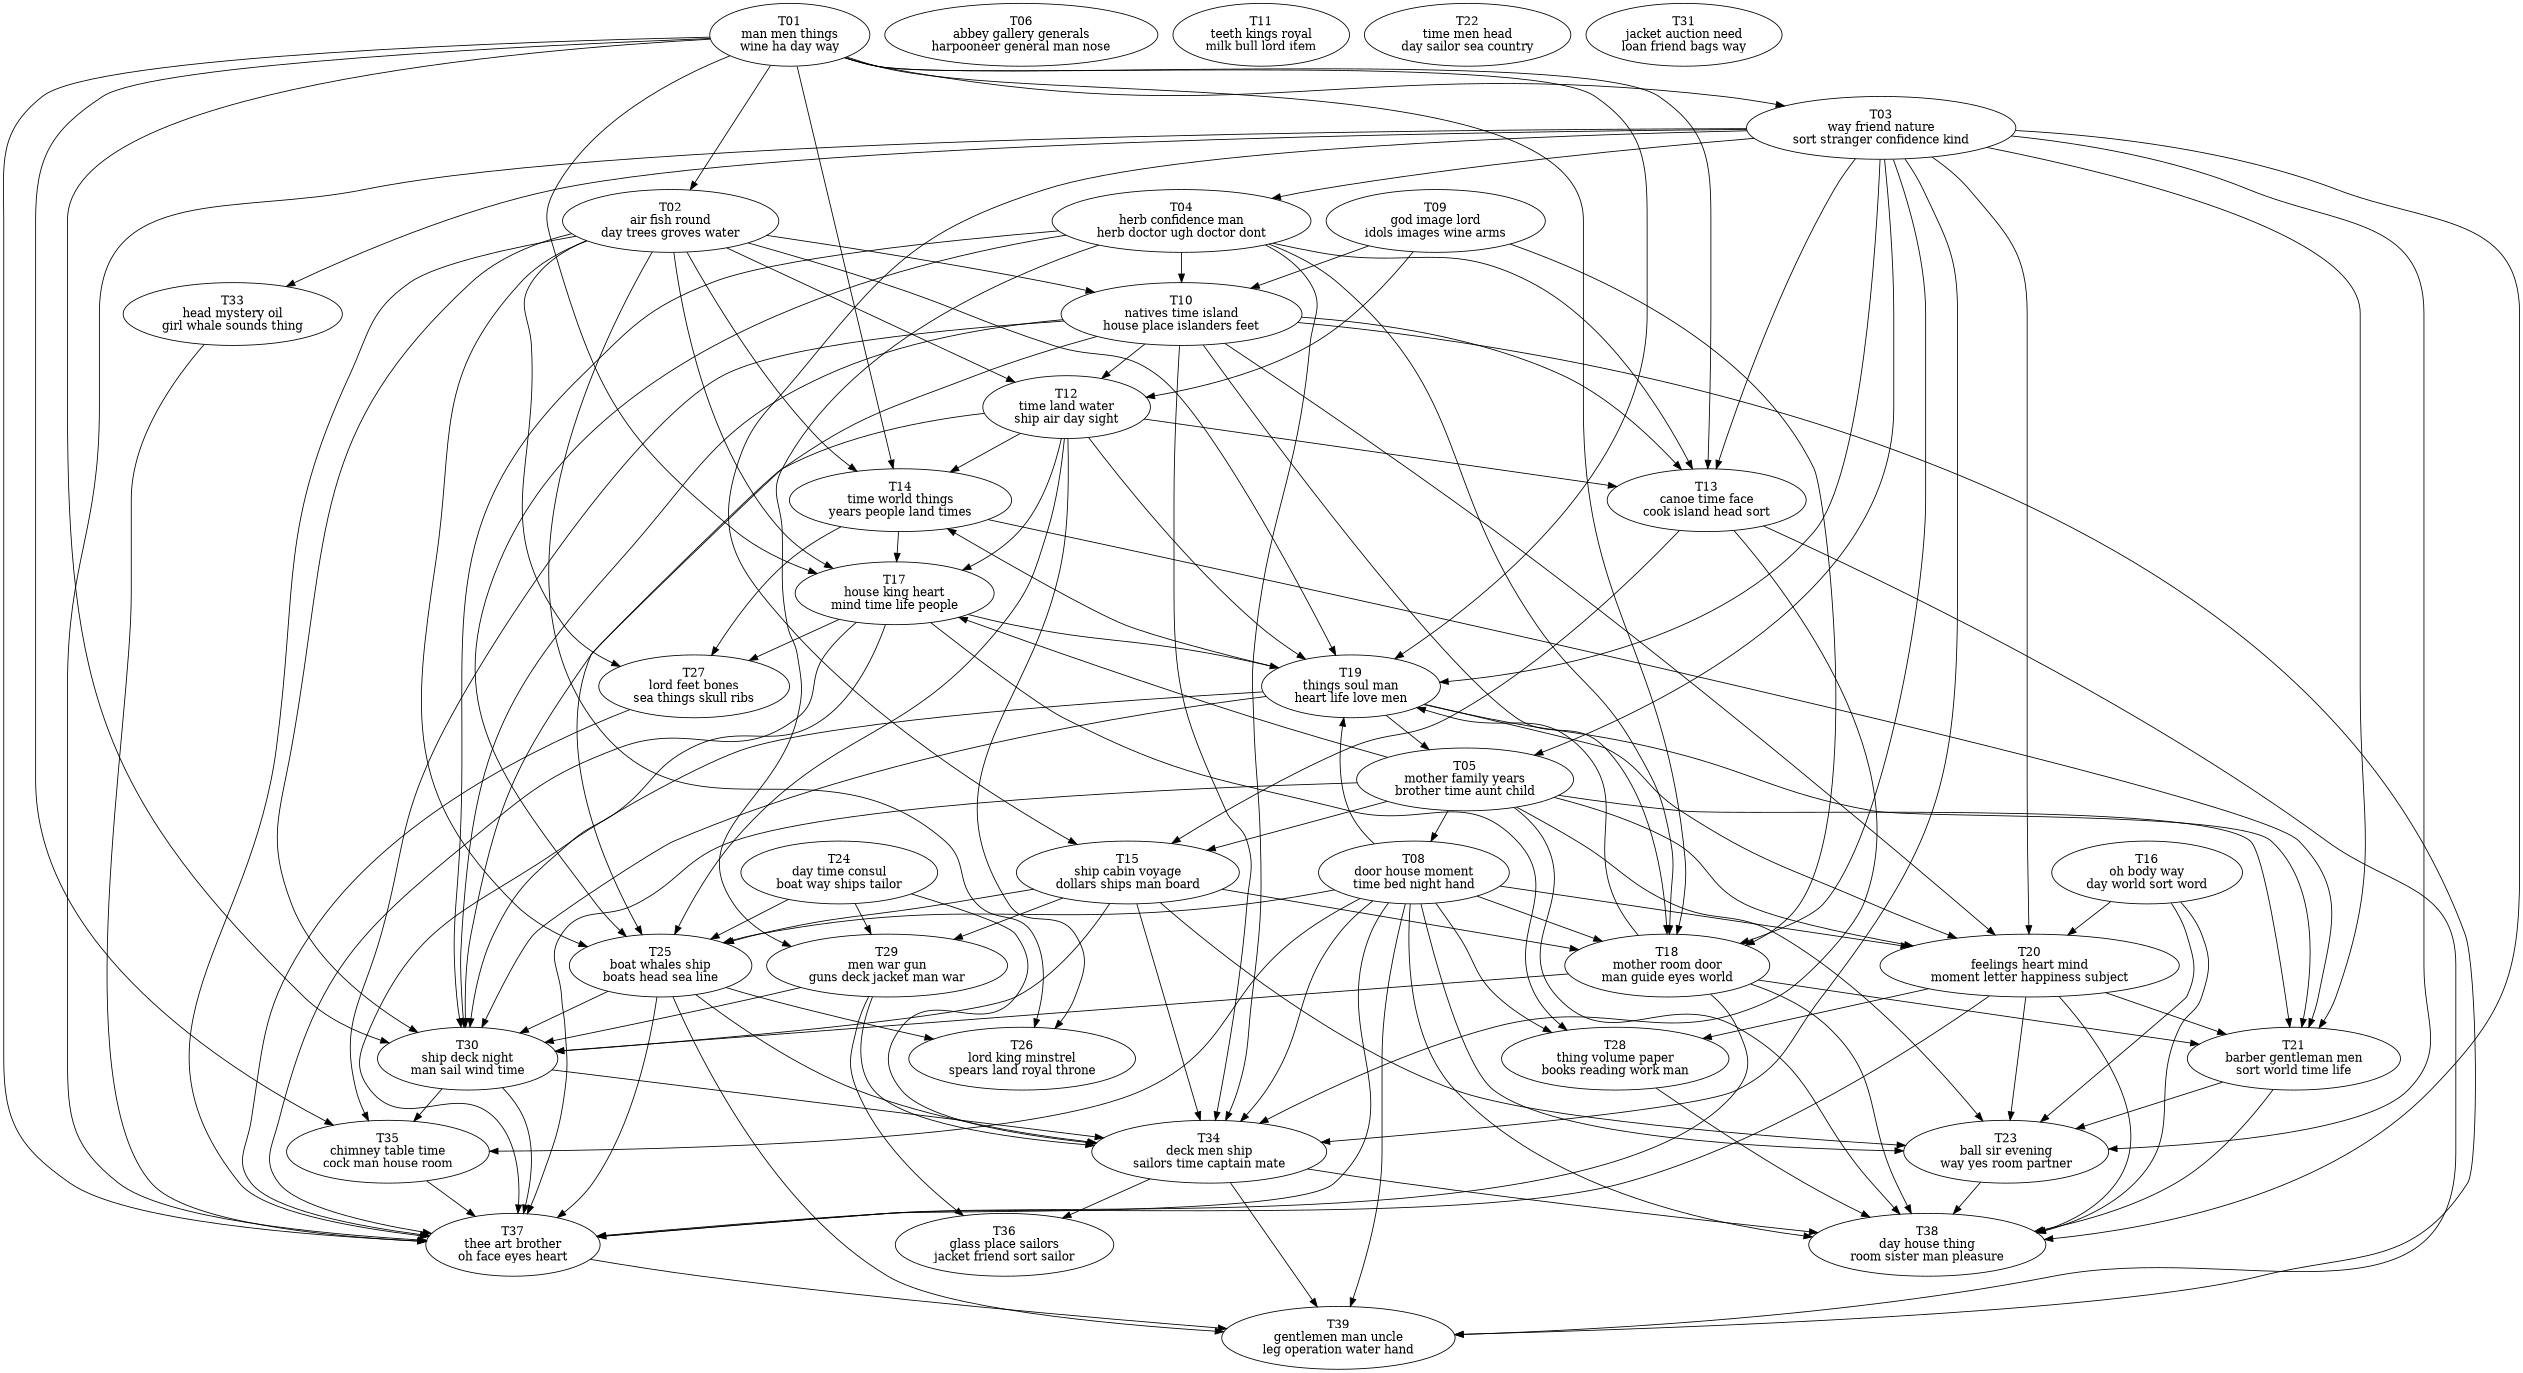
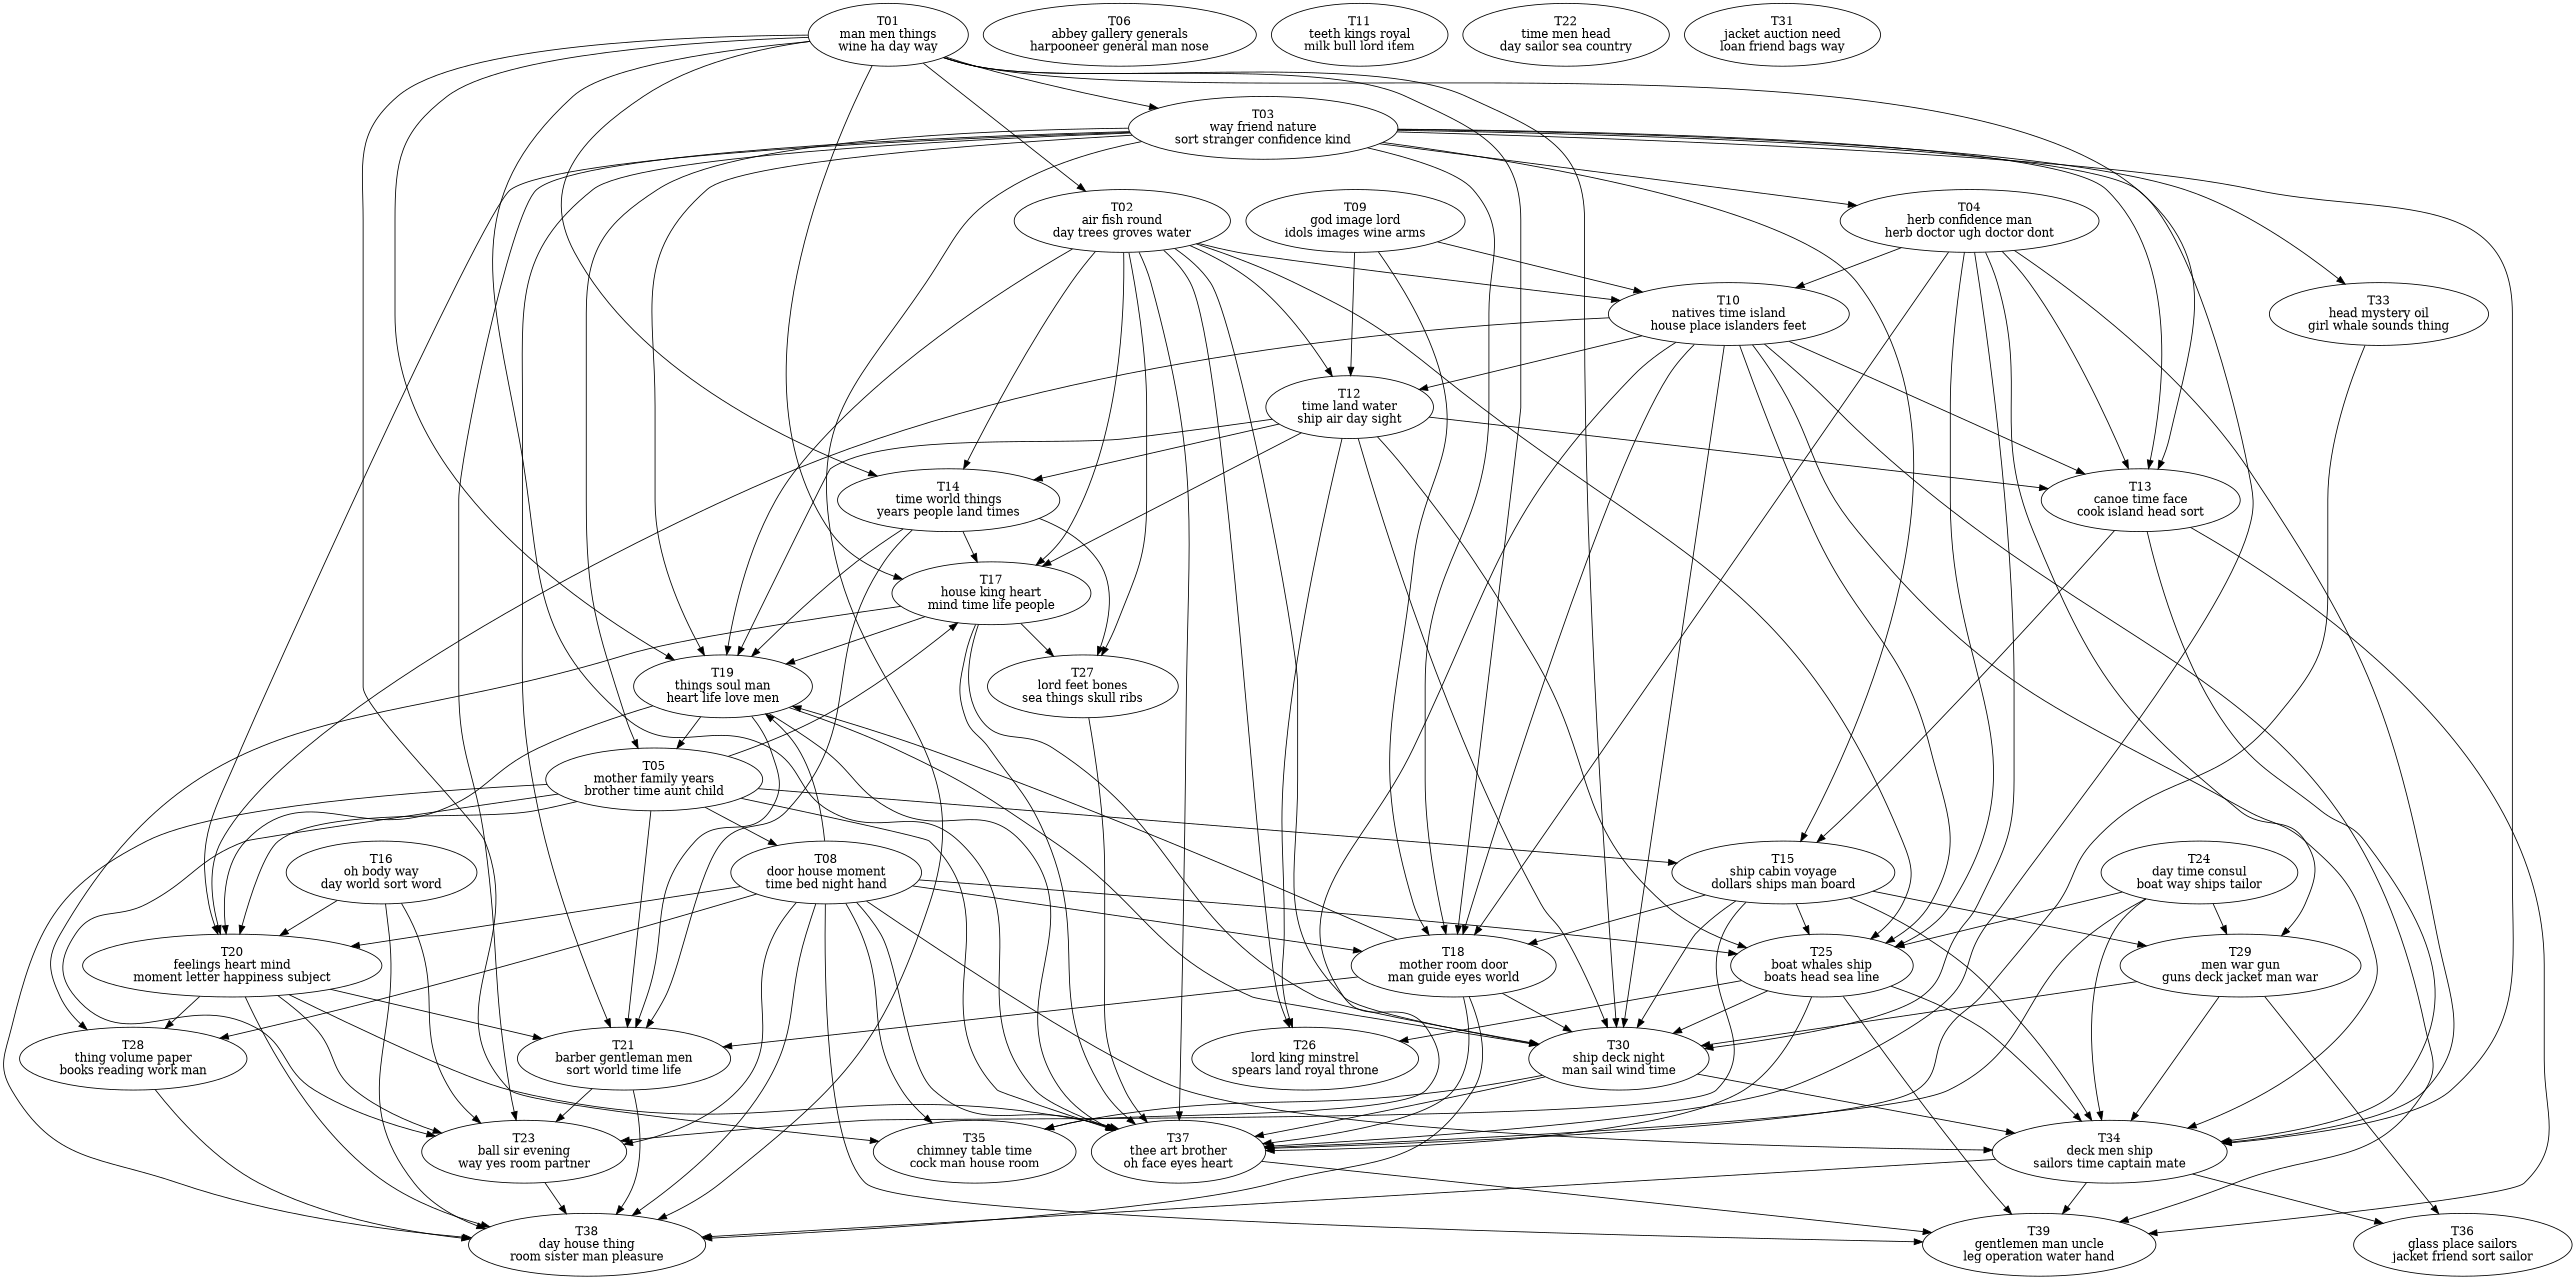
(1109, 618) -> (827, 586)
(448, 1196) -> (1941, 1092)
